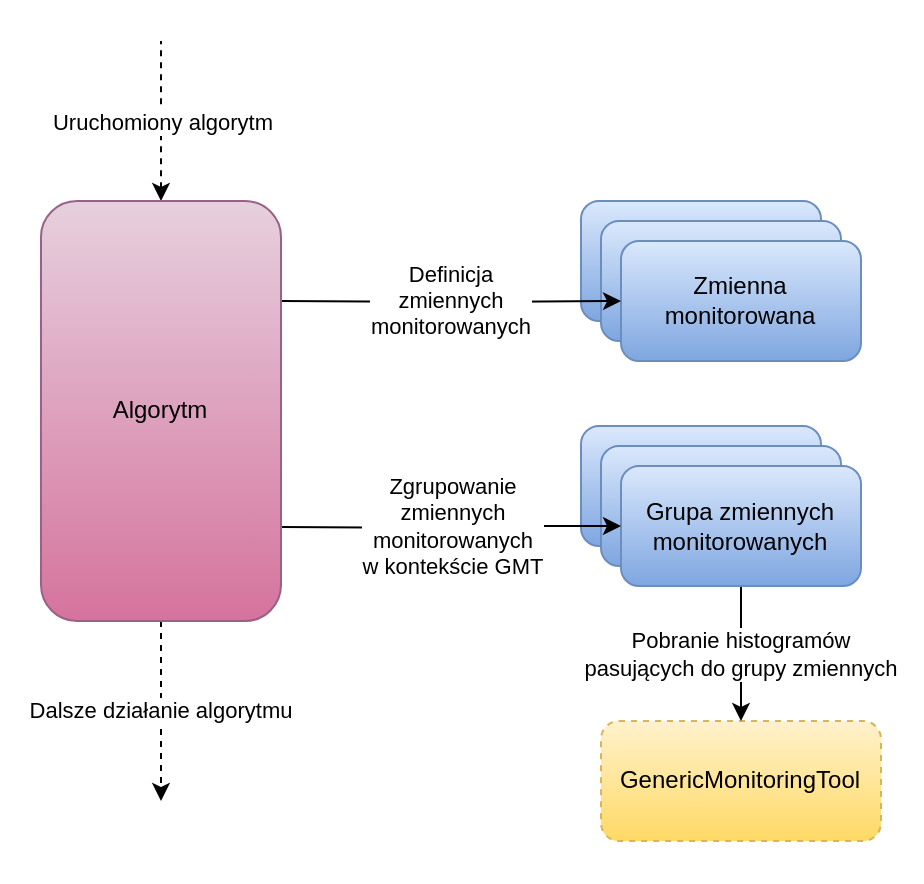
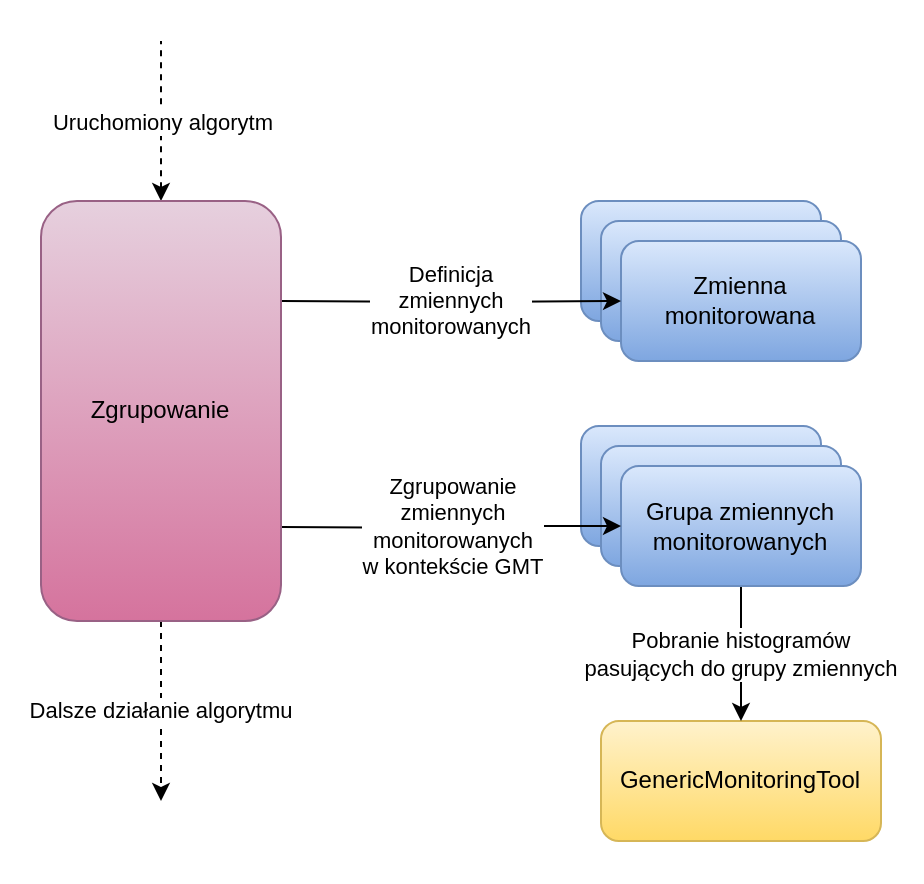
(161, 411) -> (161, 411)
(741, 781) -> (741, 781)
